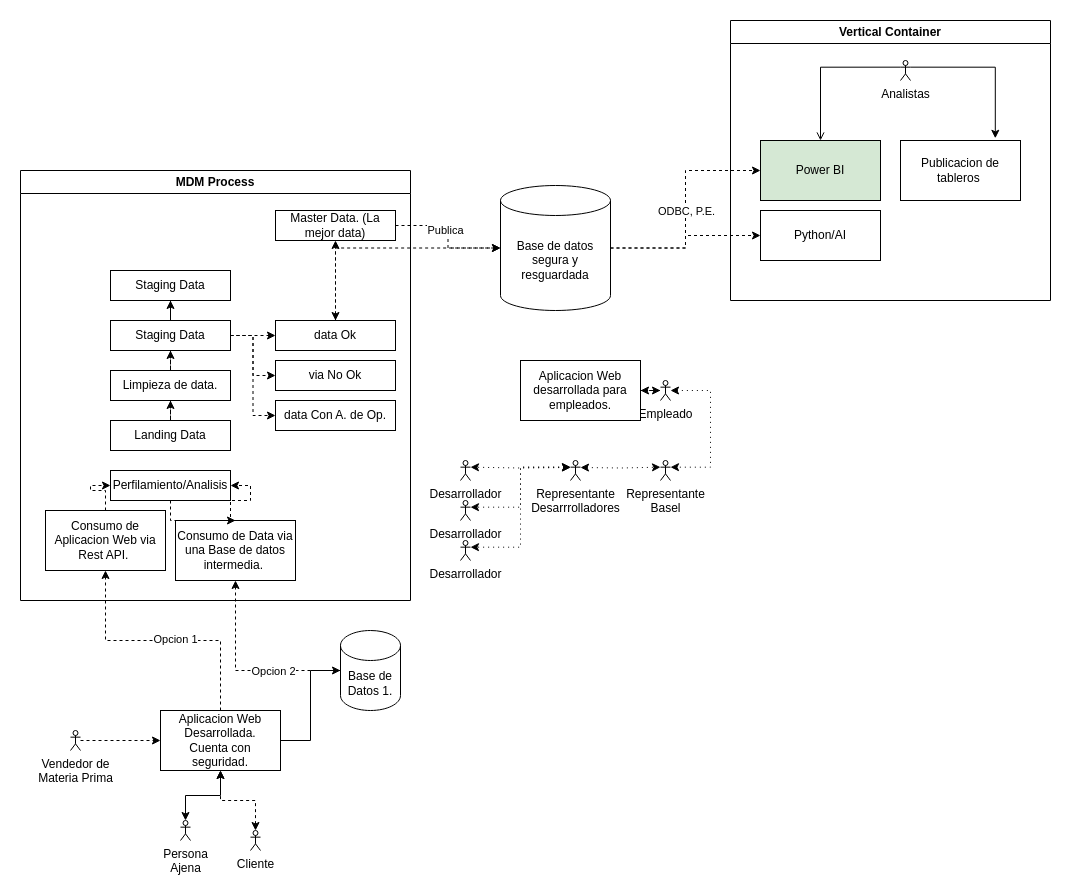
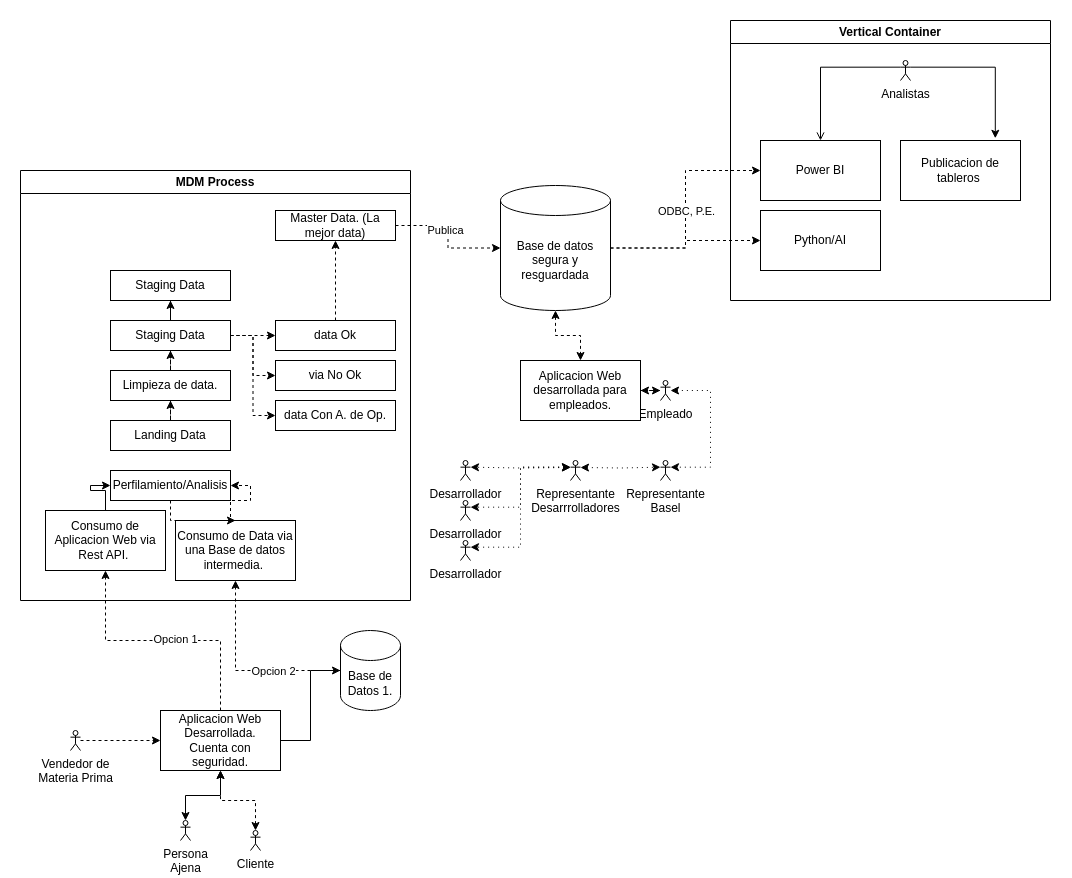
(821, 171) -> (821, 171)
(821, 236) -> (821, 241)
(392, 248) -> (568, 336)
(99, 491) -> (99, 491)
